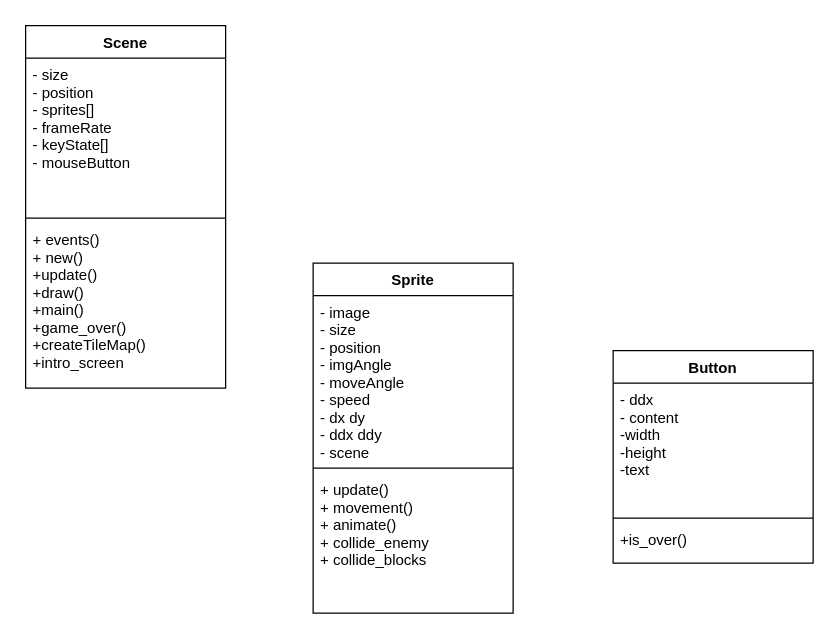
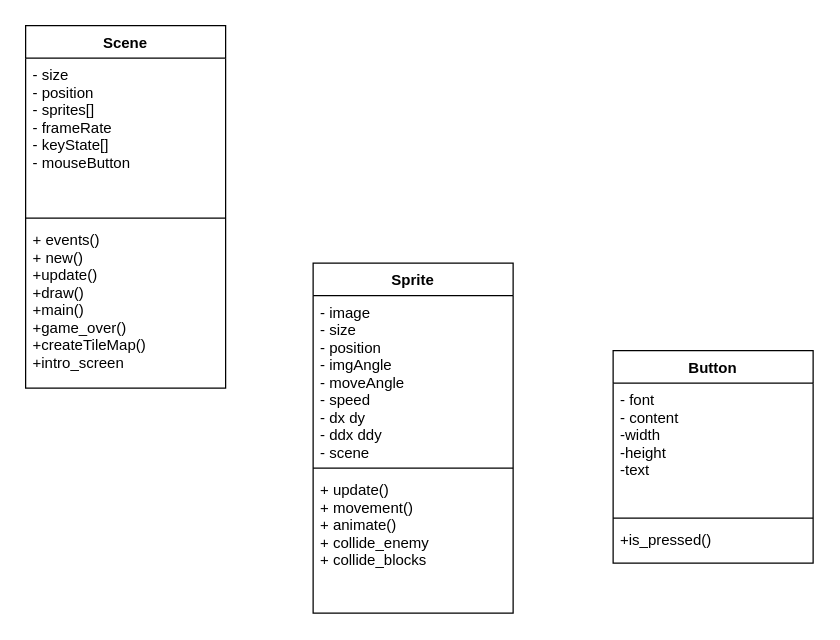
(639, 400) -> (643, 400)
(660, 540) -> (673, 540)
